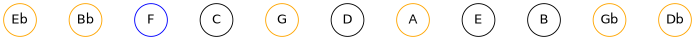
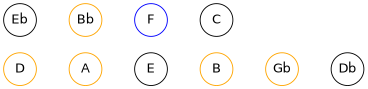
(20, 20) -> (20, 20)
(282, 20) -> none
(348, 20) -> (20, 69)
(544, 20) -> (217, 69)
(675, 20) -> (348, 69)
